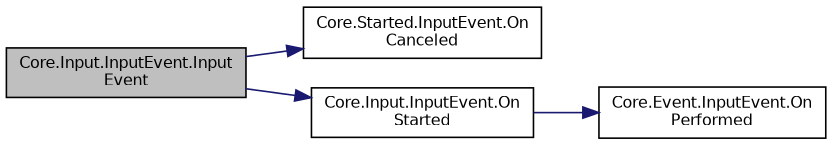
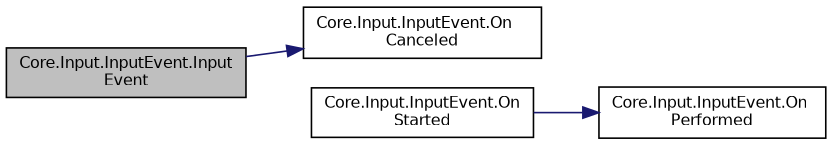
(422, 33) -> (422, 33)
(271, 92) -> none
(712, 113) -> (712, 113)
